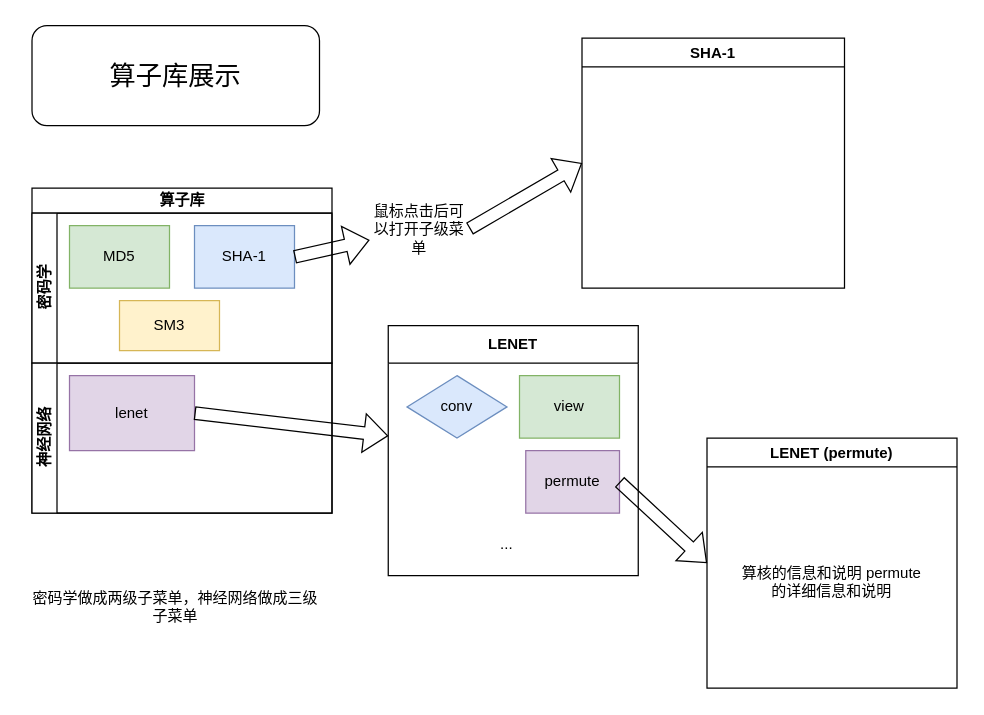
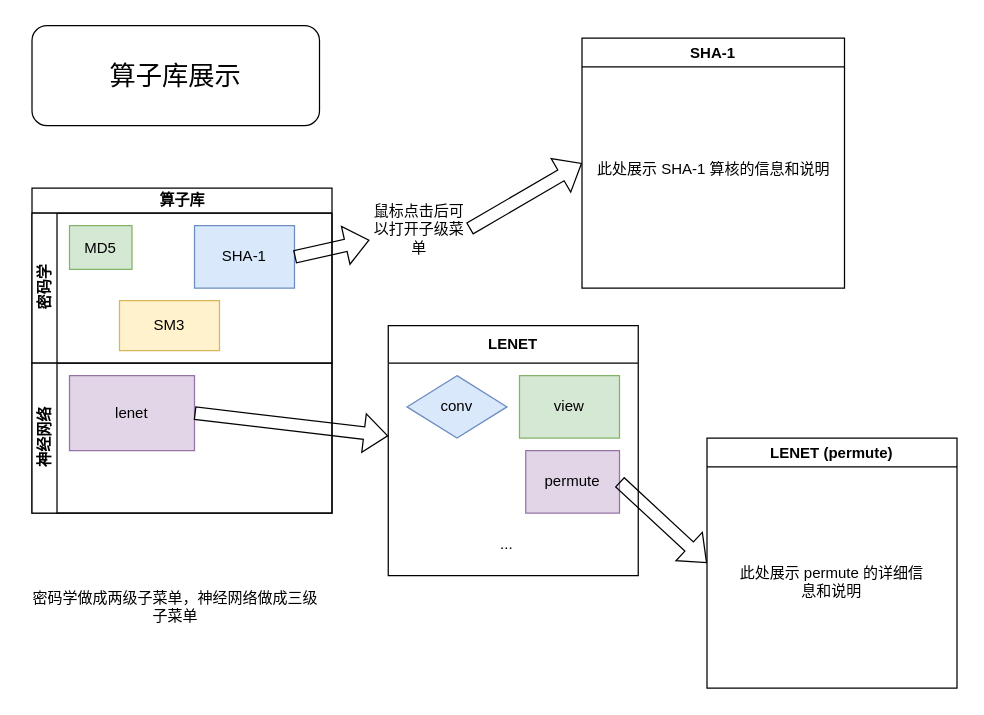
none -> (713, 169)
(119, 257) -> (101, 248)
(832, 582) -> (832, 582)
